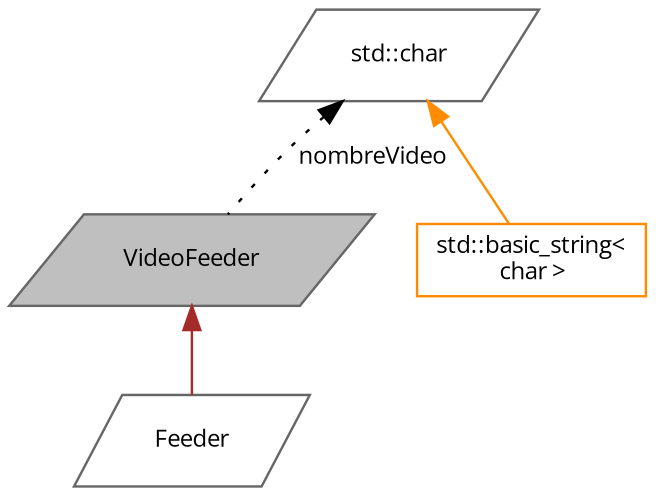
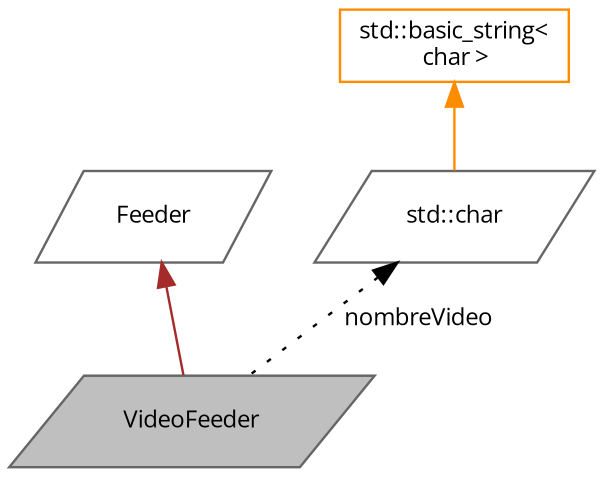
(475, 172) -> (454, 139)
(192, 363) -> (175, 331)
